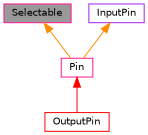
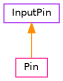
(38, 13) -> none
(77, 122) -> none
